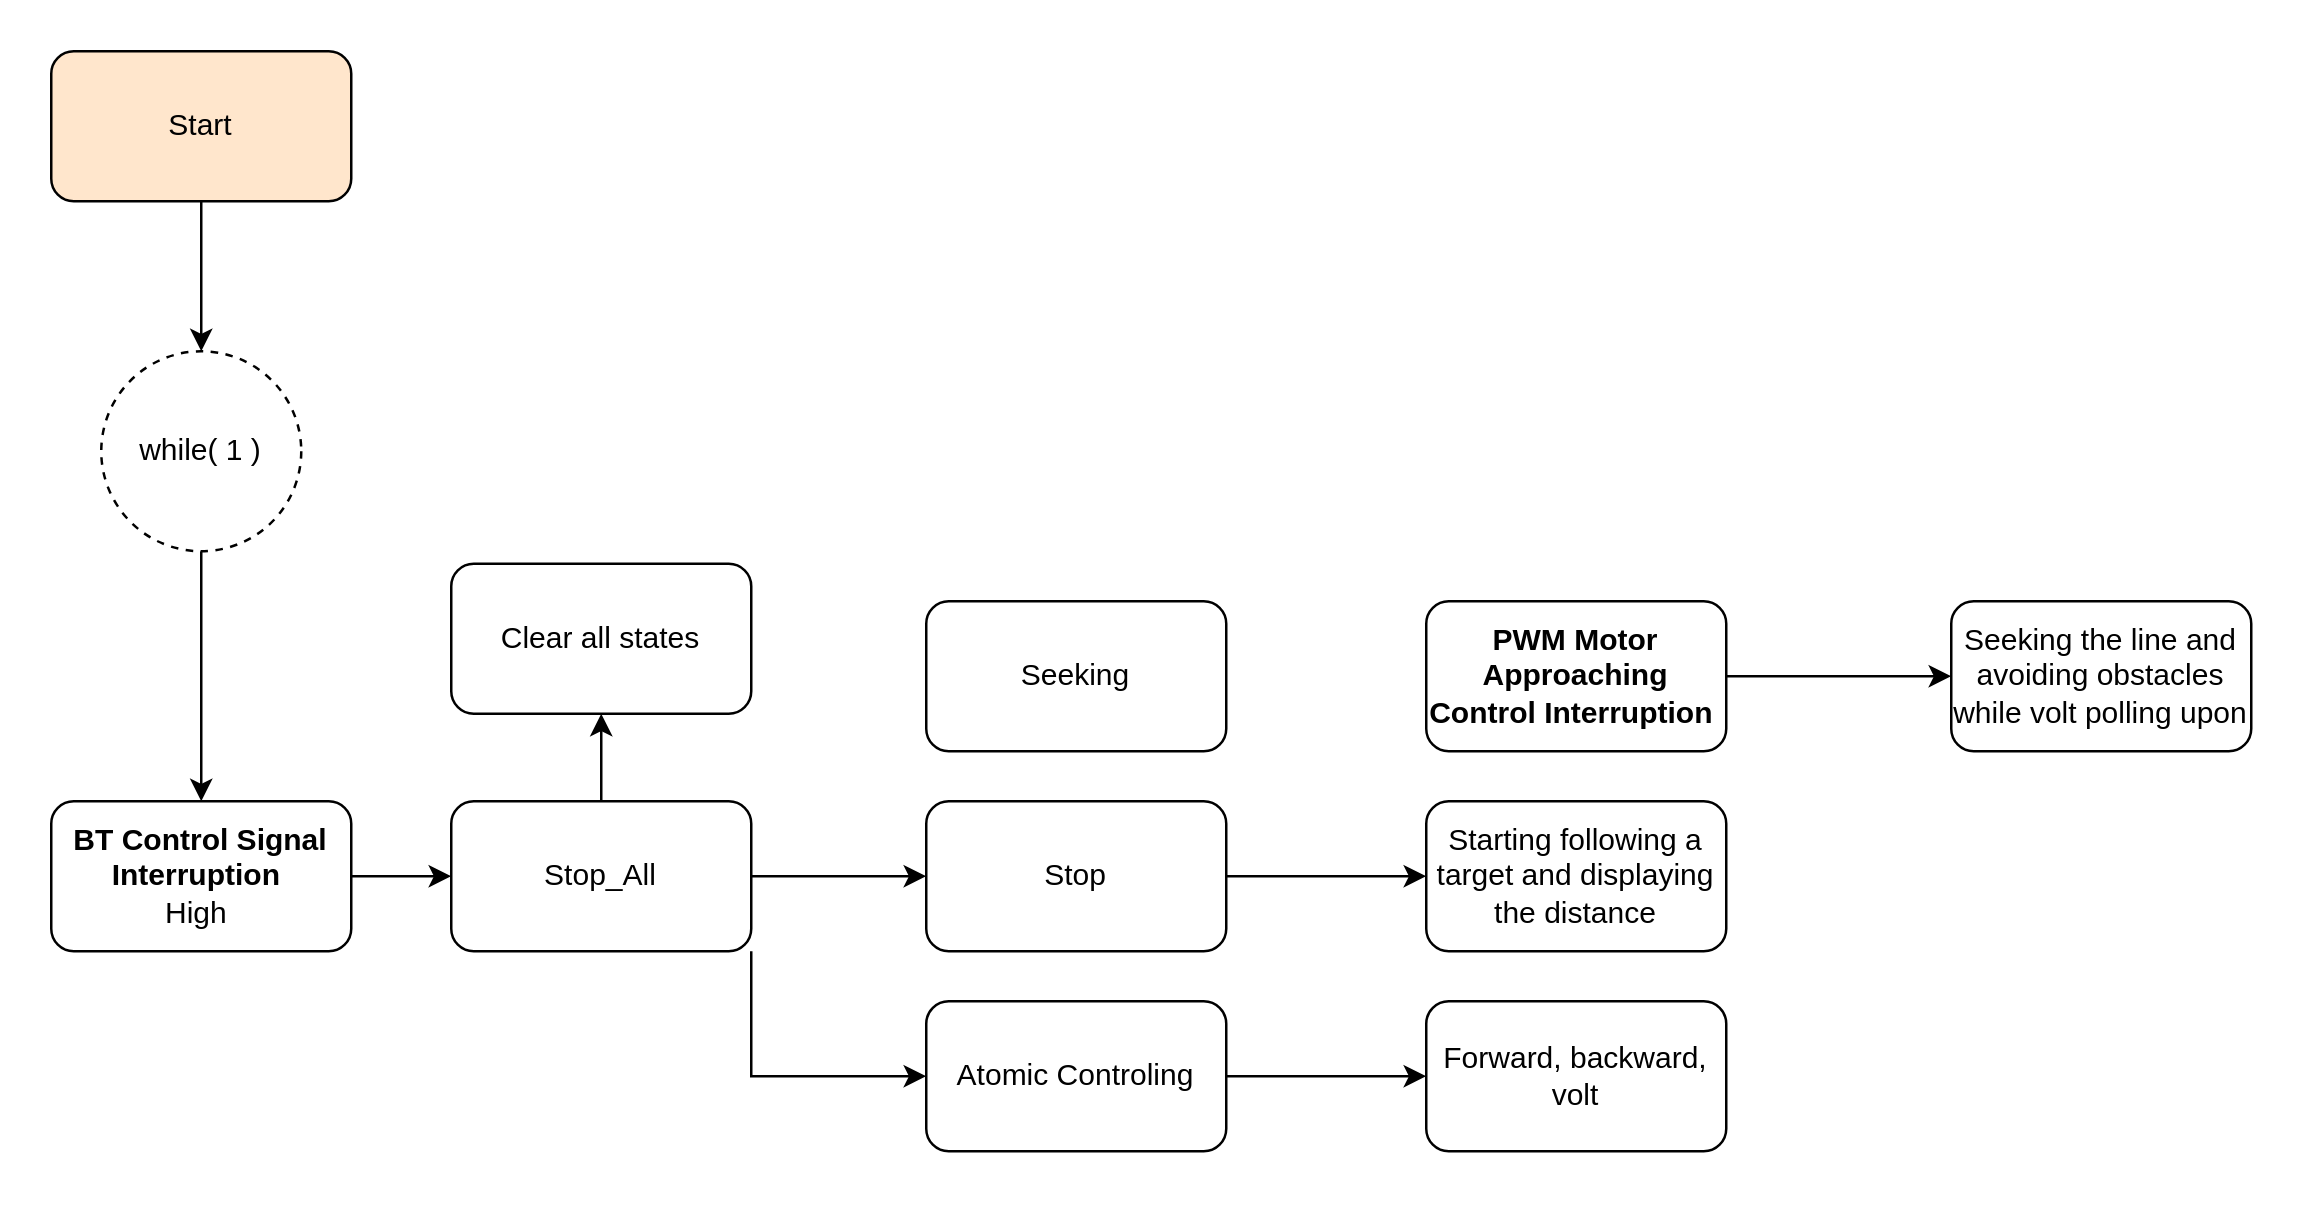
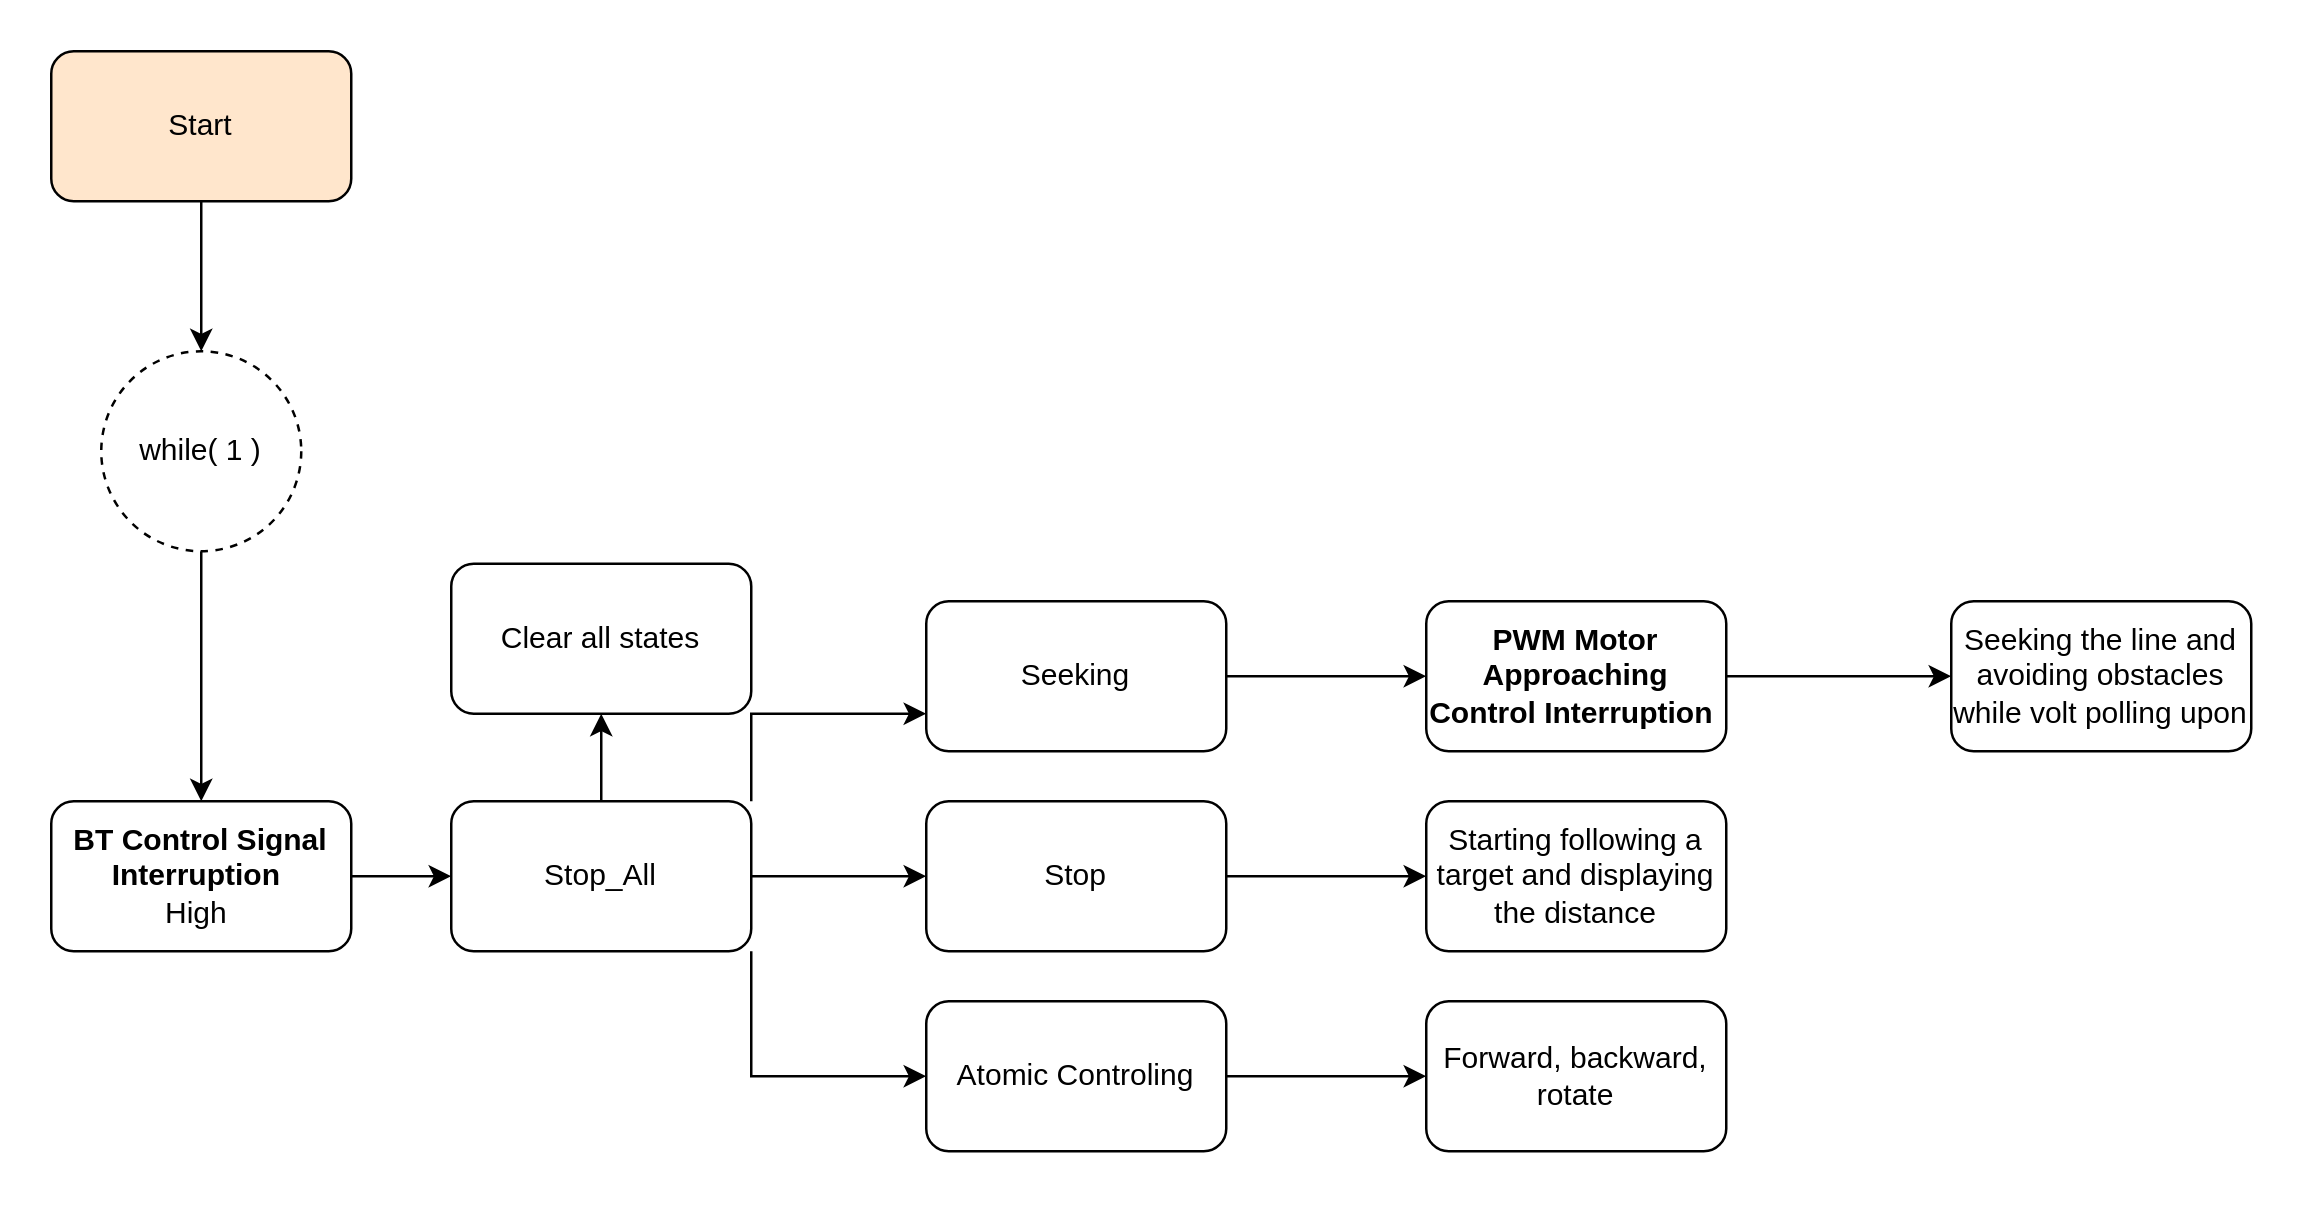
none -> (1318, 676)
none -> (787, 714)
(1576, 1076) -> (1576, 1076)
